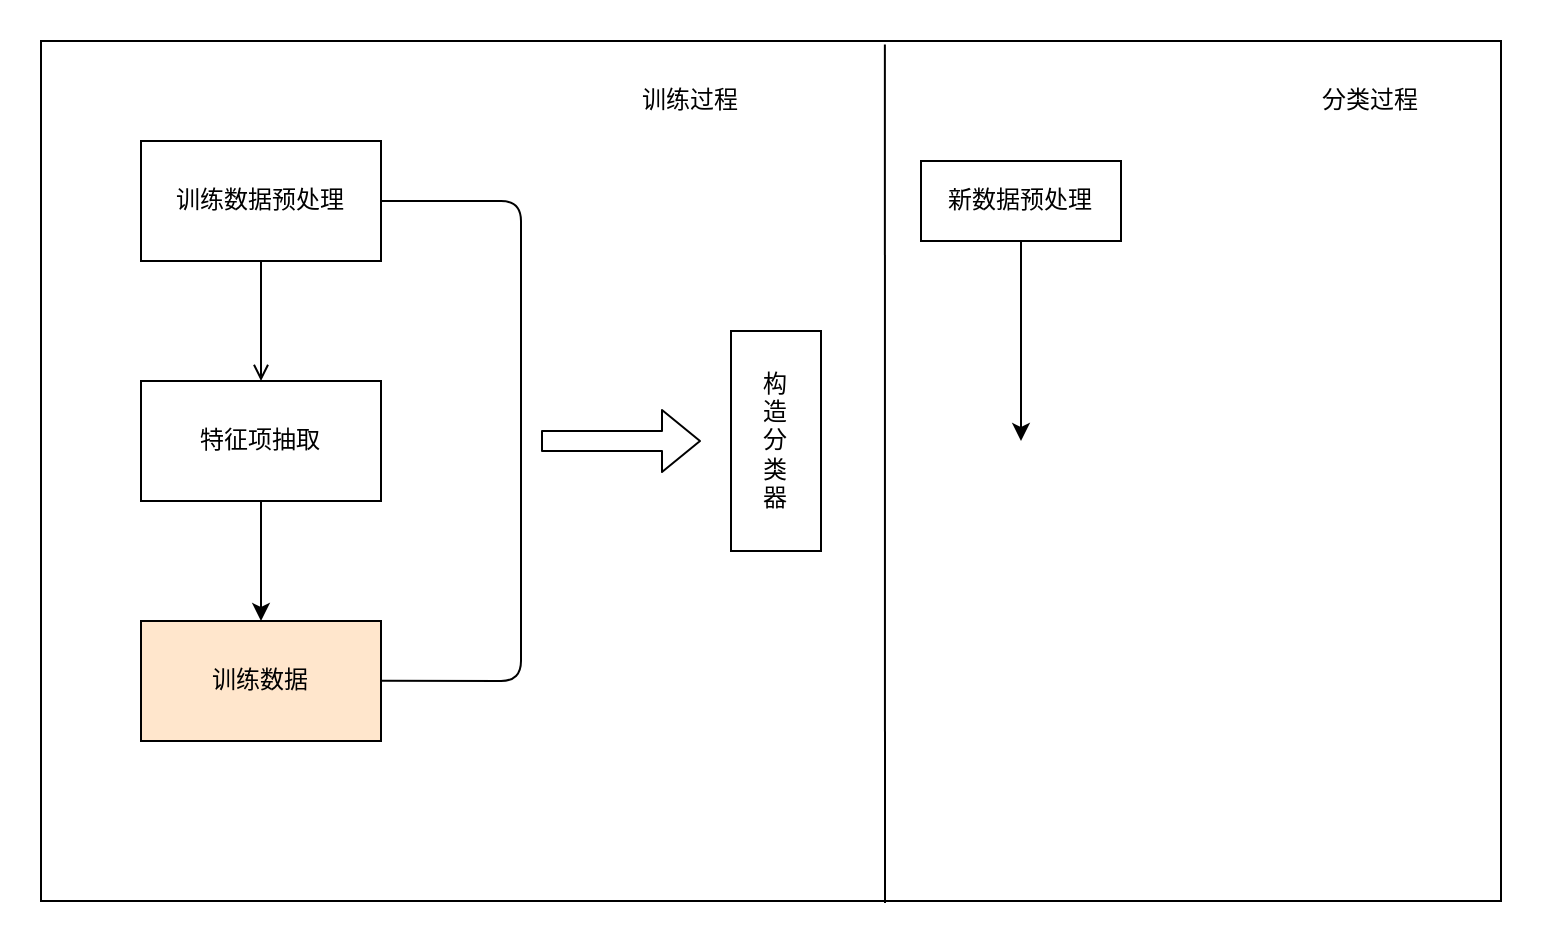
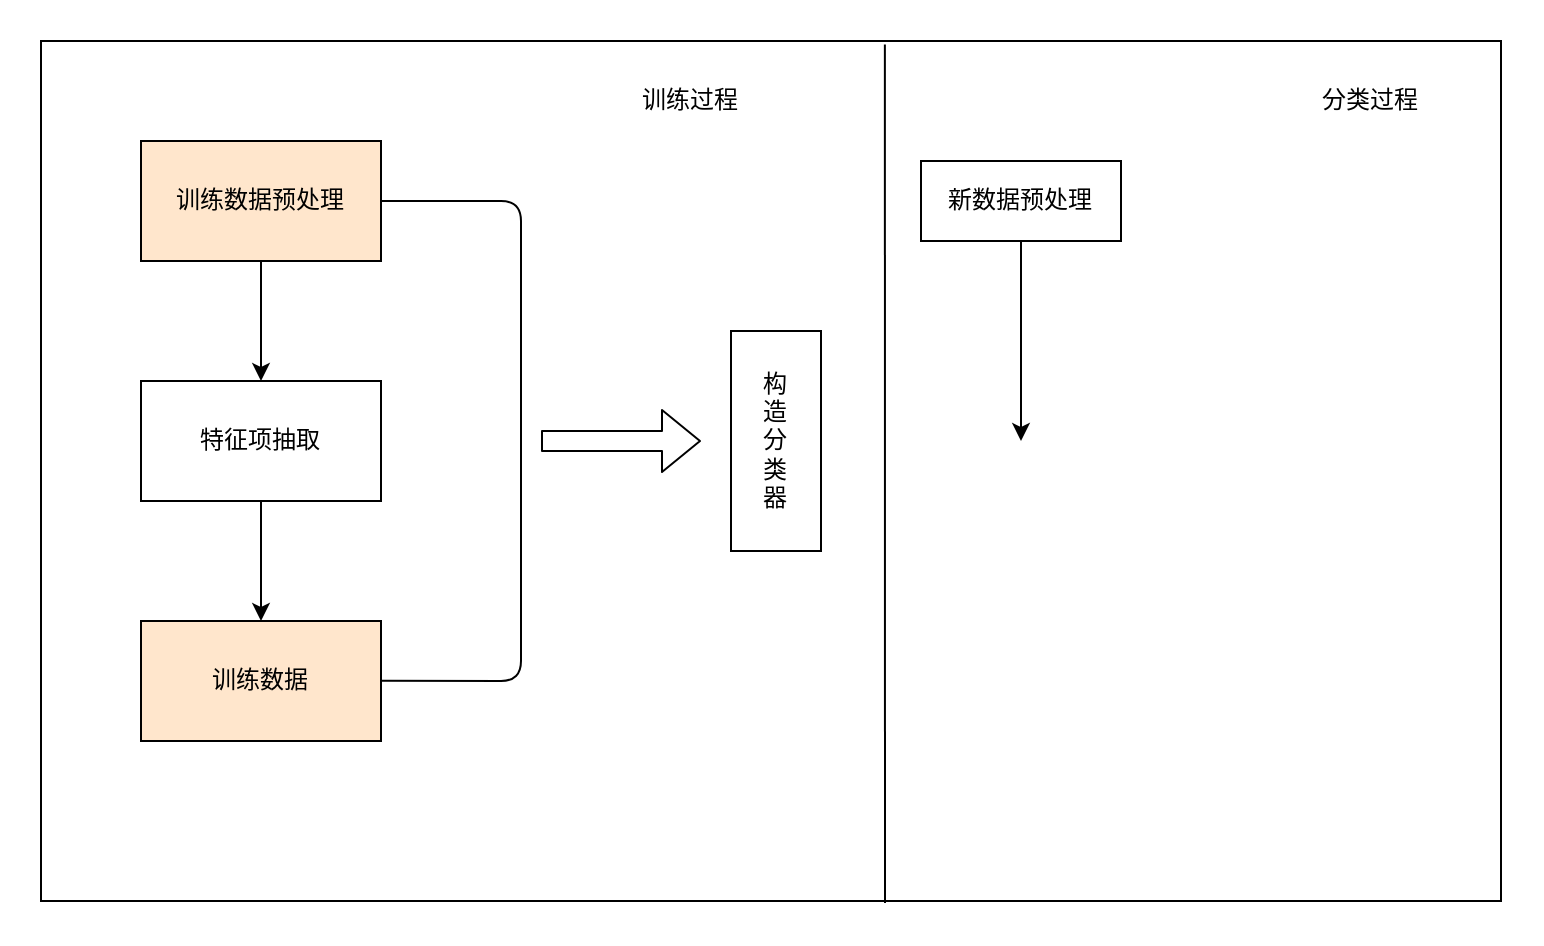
(261, 201) -> (261, 201)
(261, 368) -> (261, 366)
